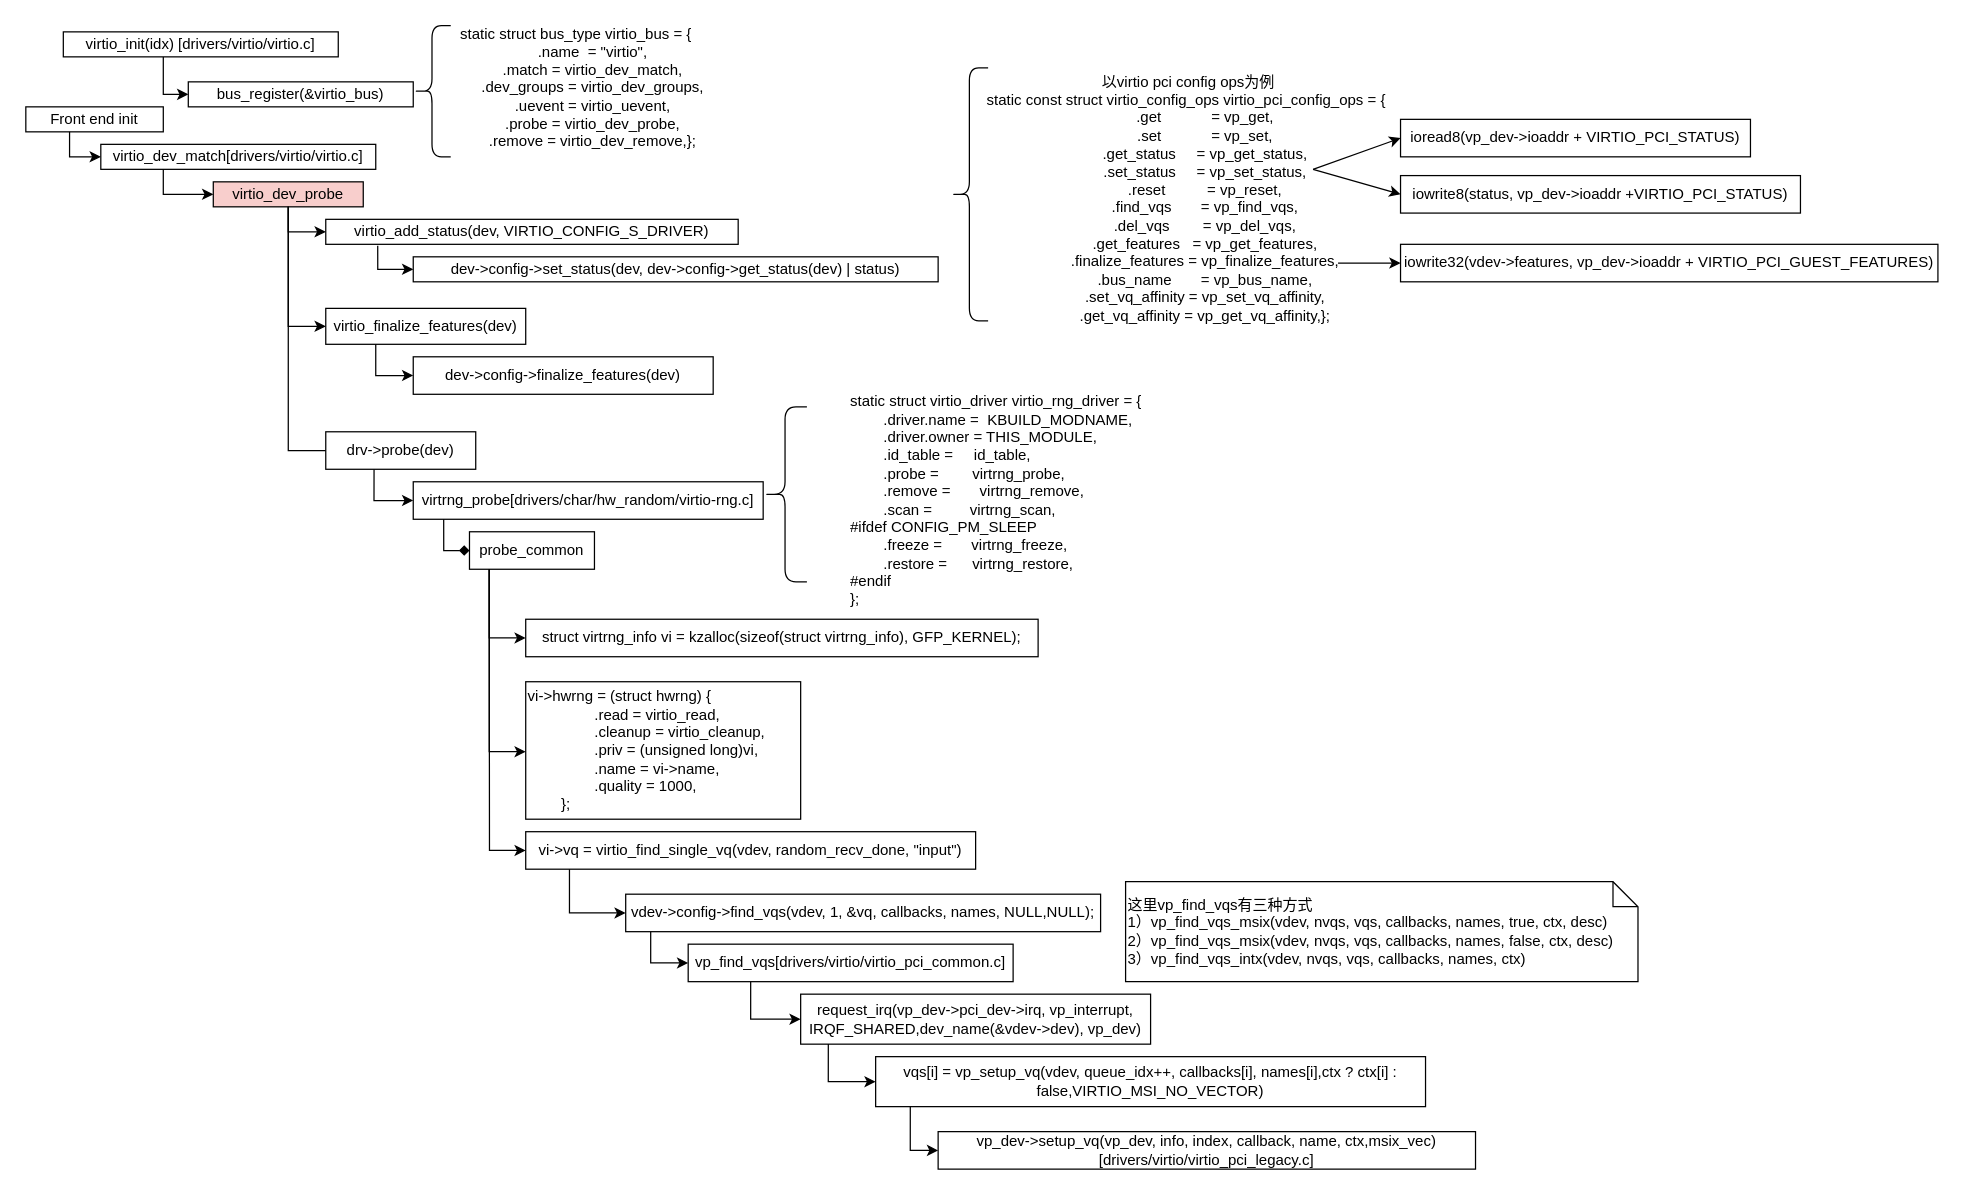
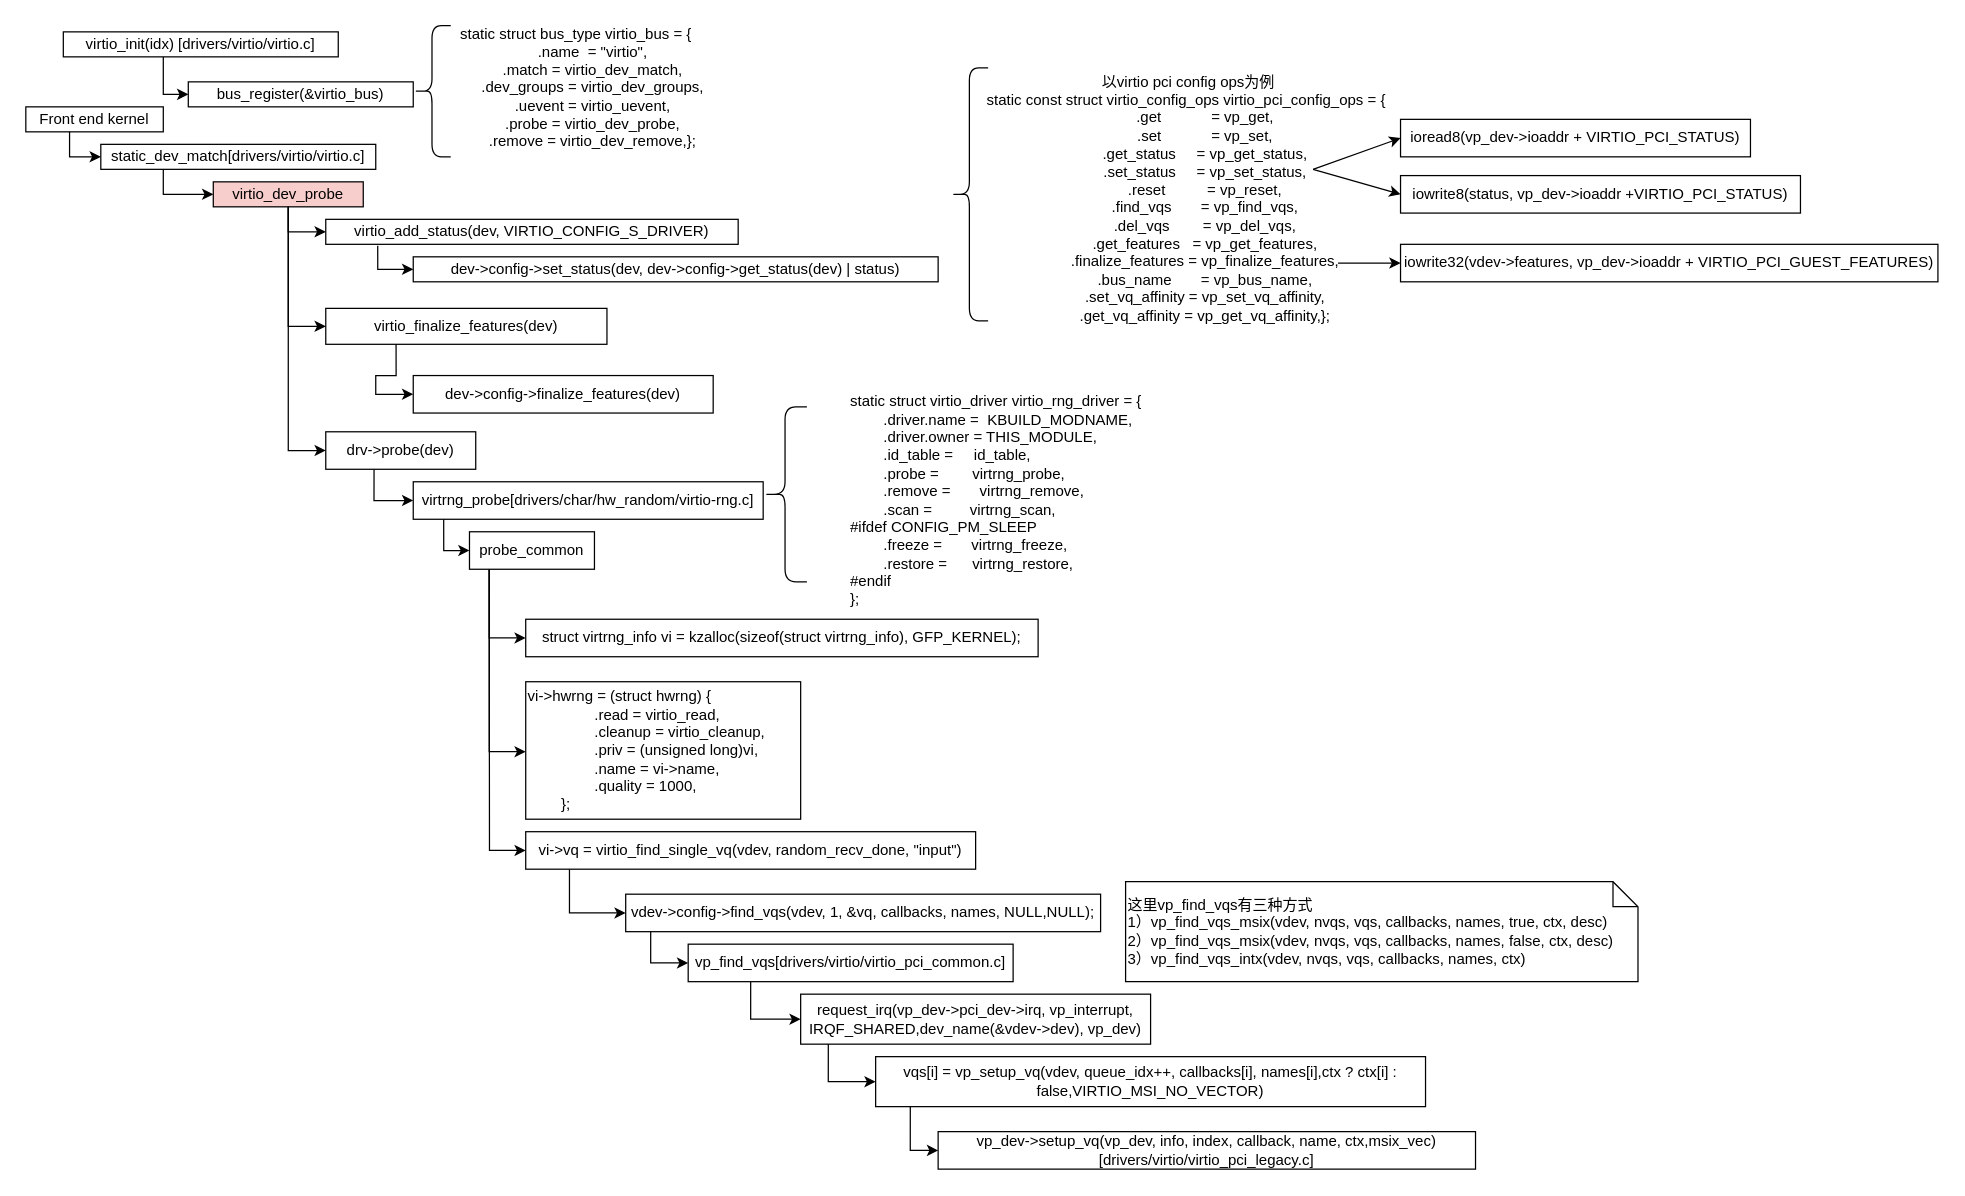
(94, 119) -> (94, 119)
(238, 157) -> (238, 157)
(426, 326) -> (466, 326)
(563, 376) -> (563, 394)
(320, 451) -> (316, 451)
(458, 551) -> (459, 551)
